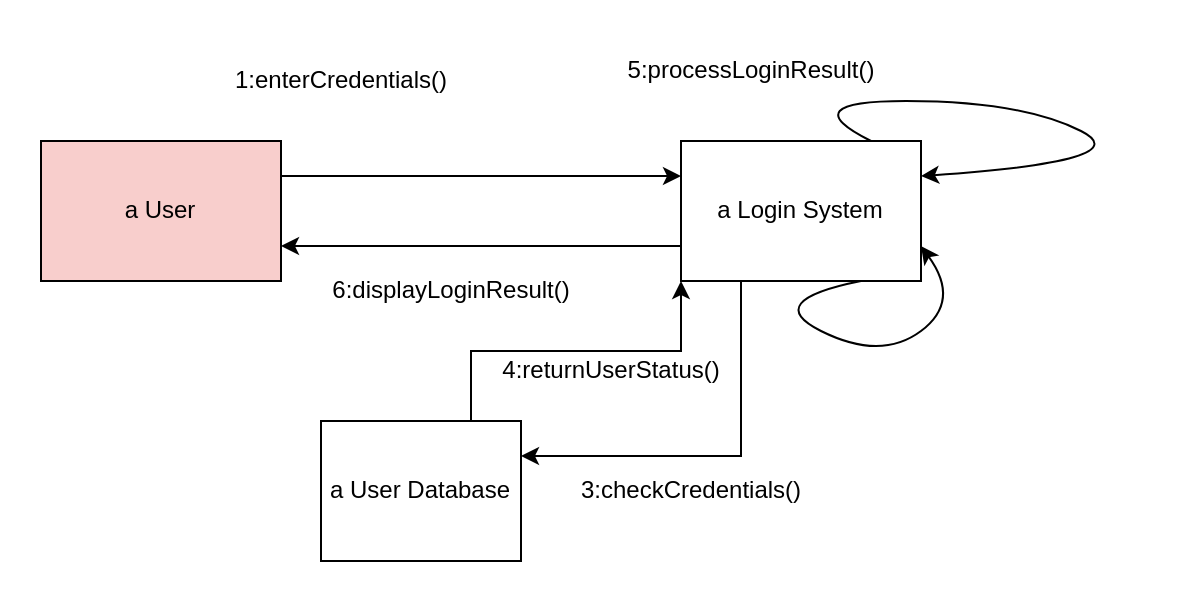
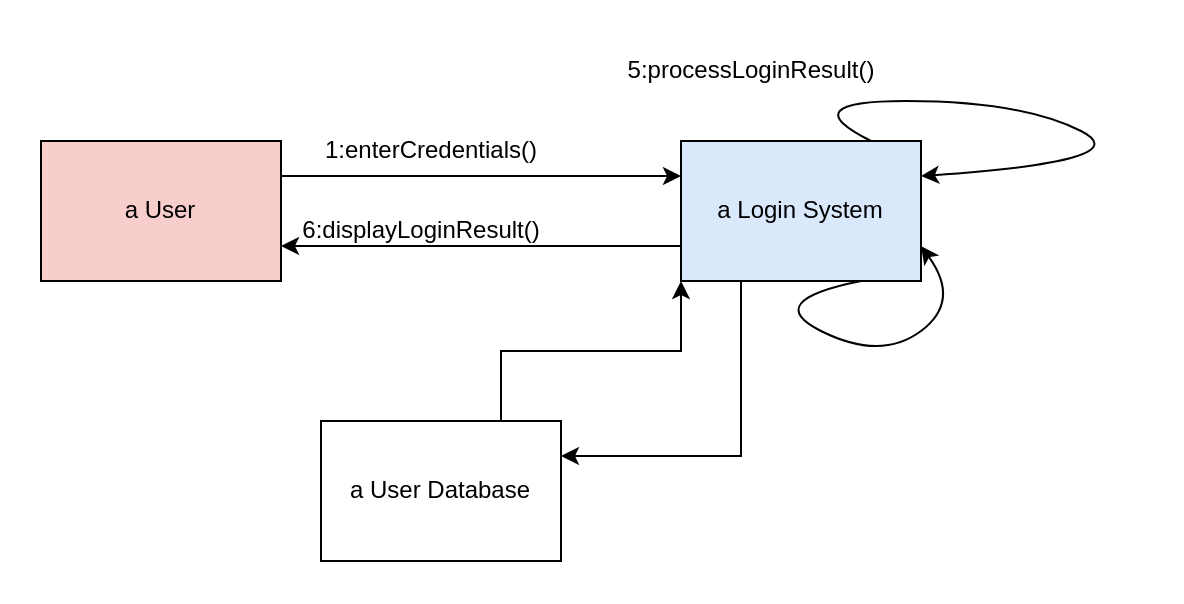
(341, 81) -> (431, 151)
(801, 211) -> (801, 211)
(451, 291) -> (421, 231)
(611, 371) -> none
(421, 491) -> (441, 491)
(691, 491) -> none
